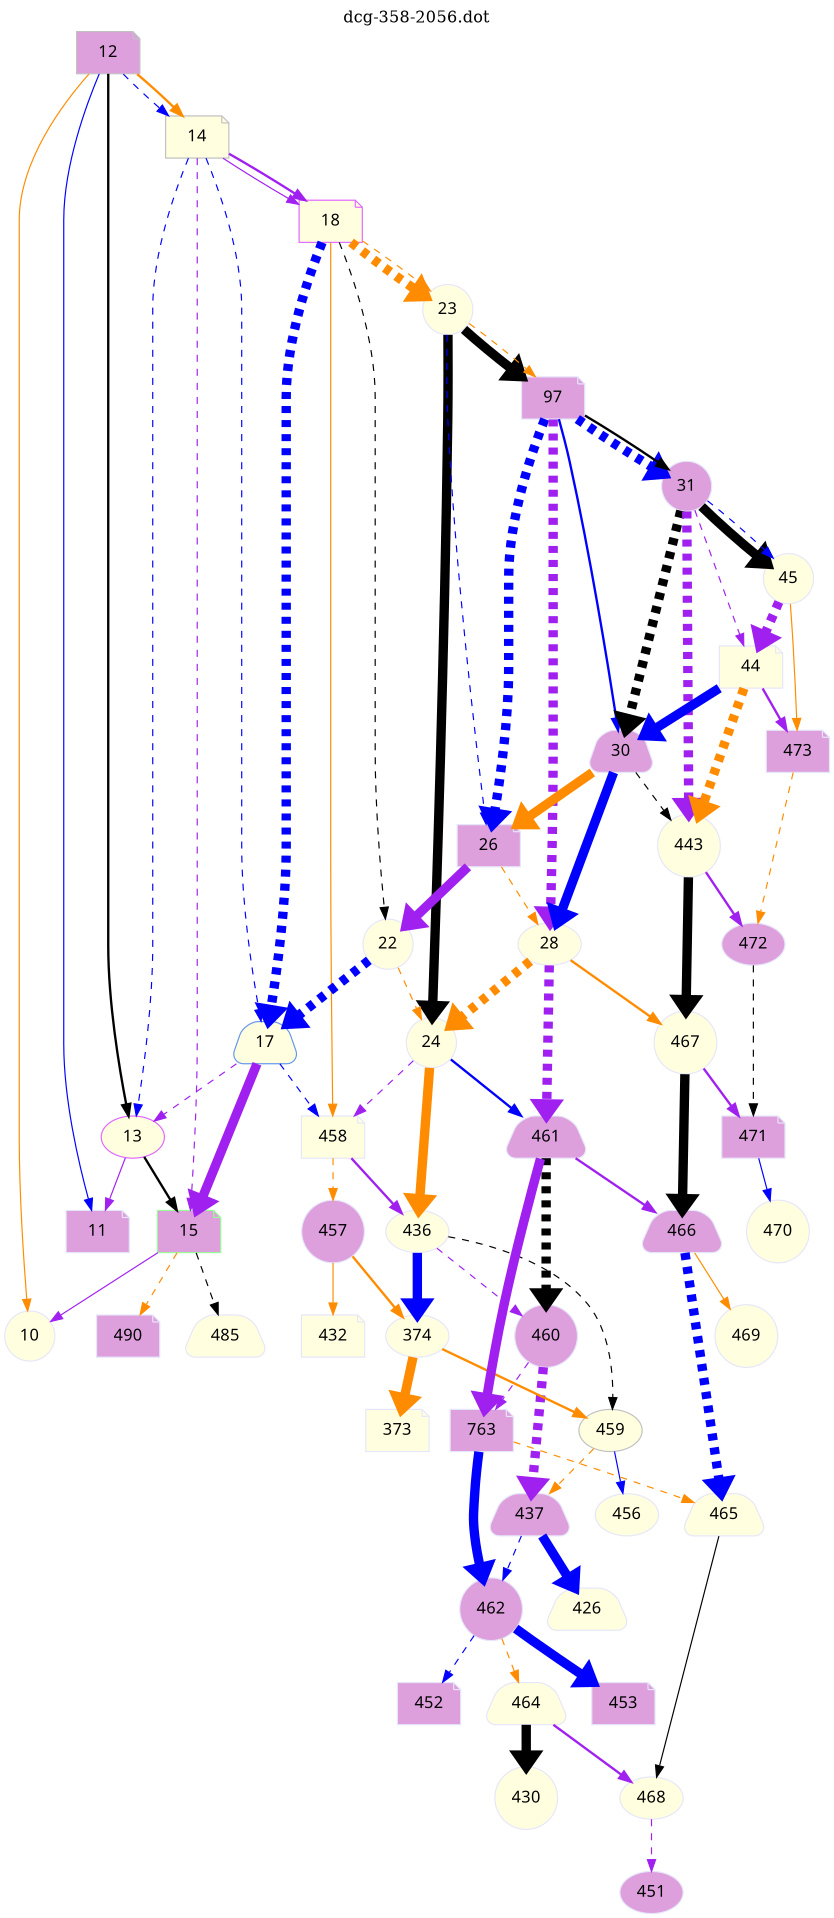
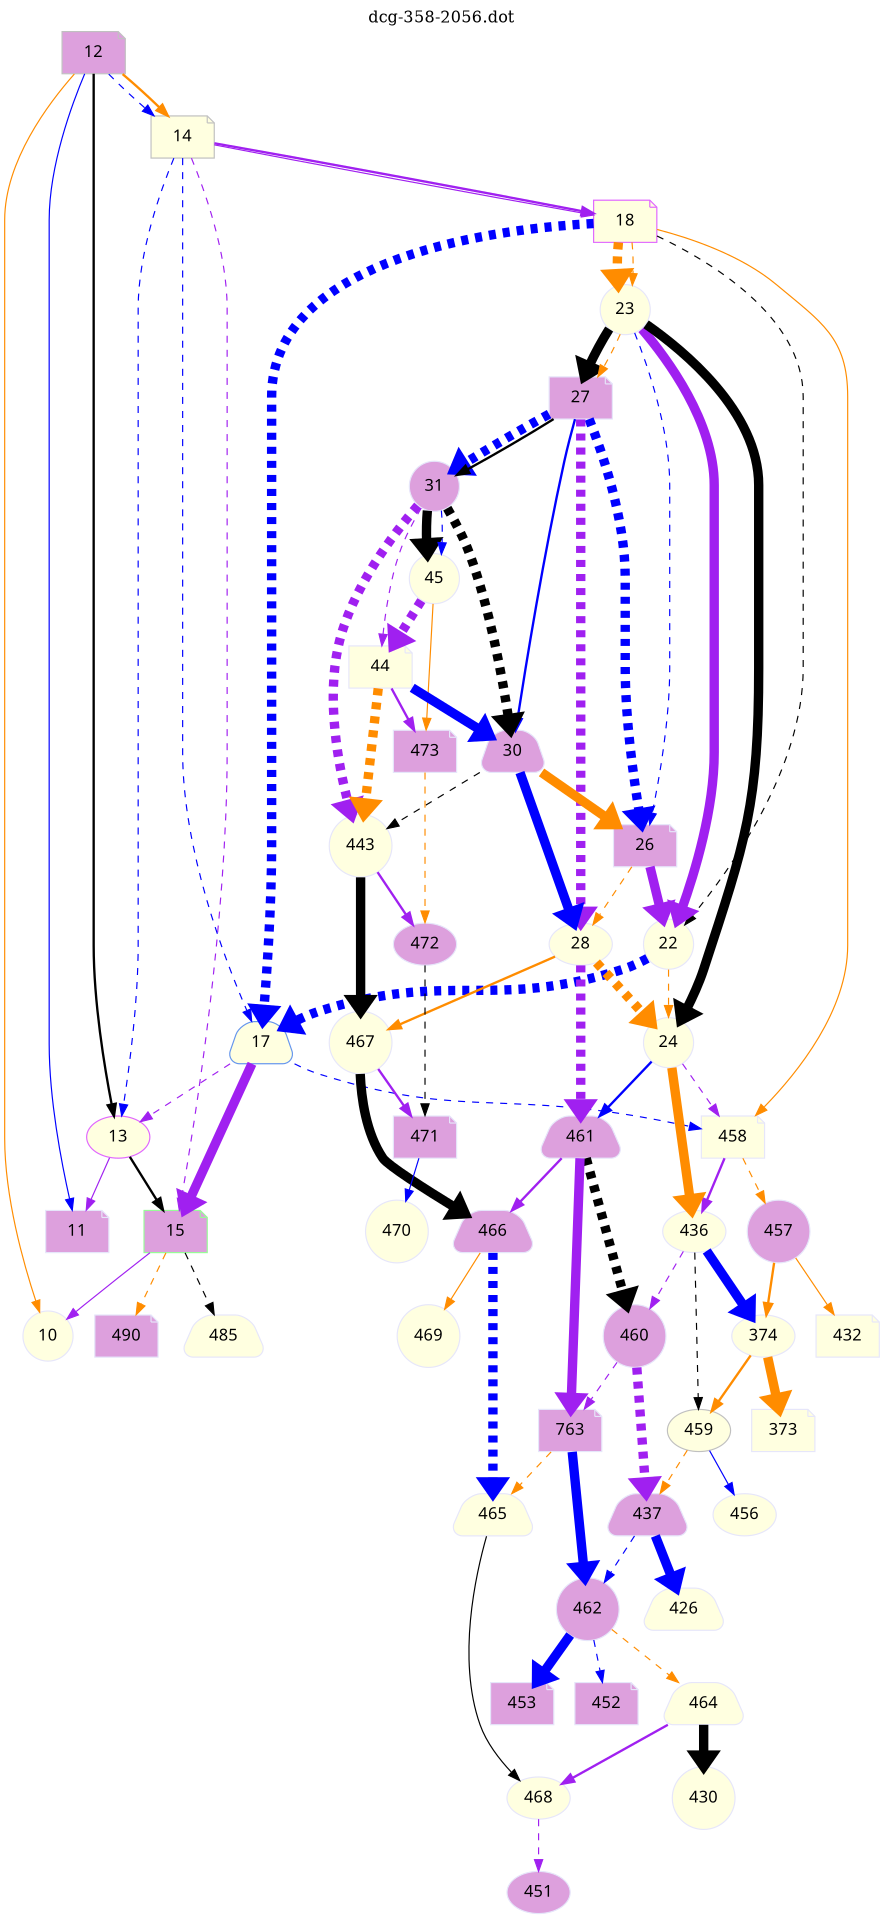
(553, 398) -> (581, 398)
none -> (714, 612)
